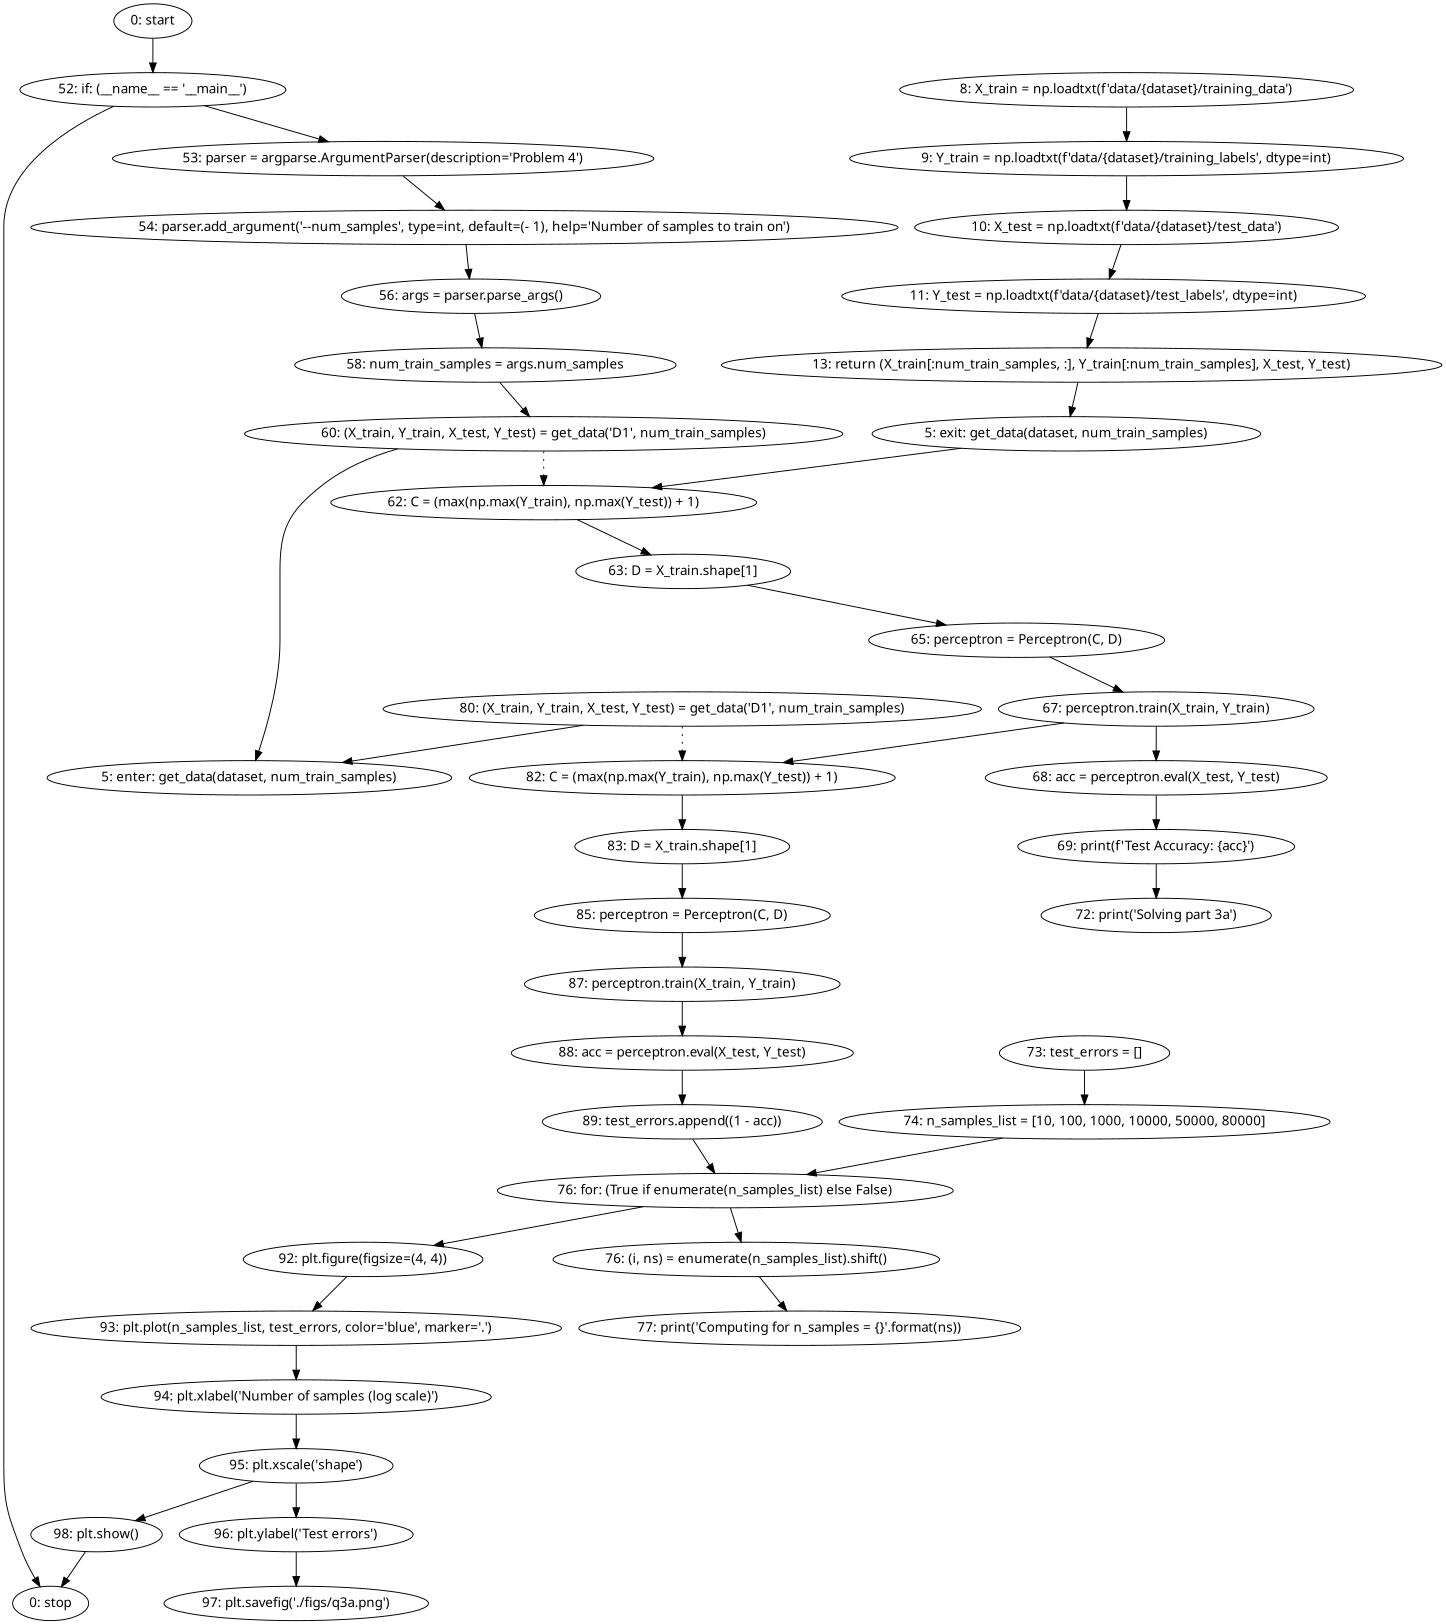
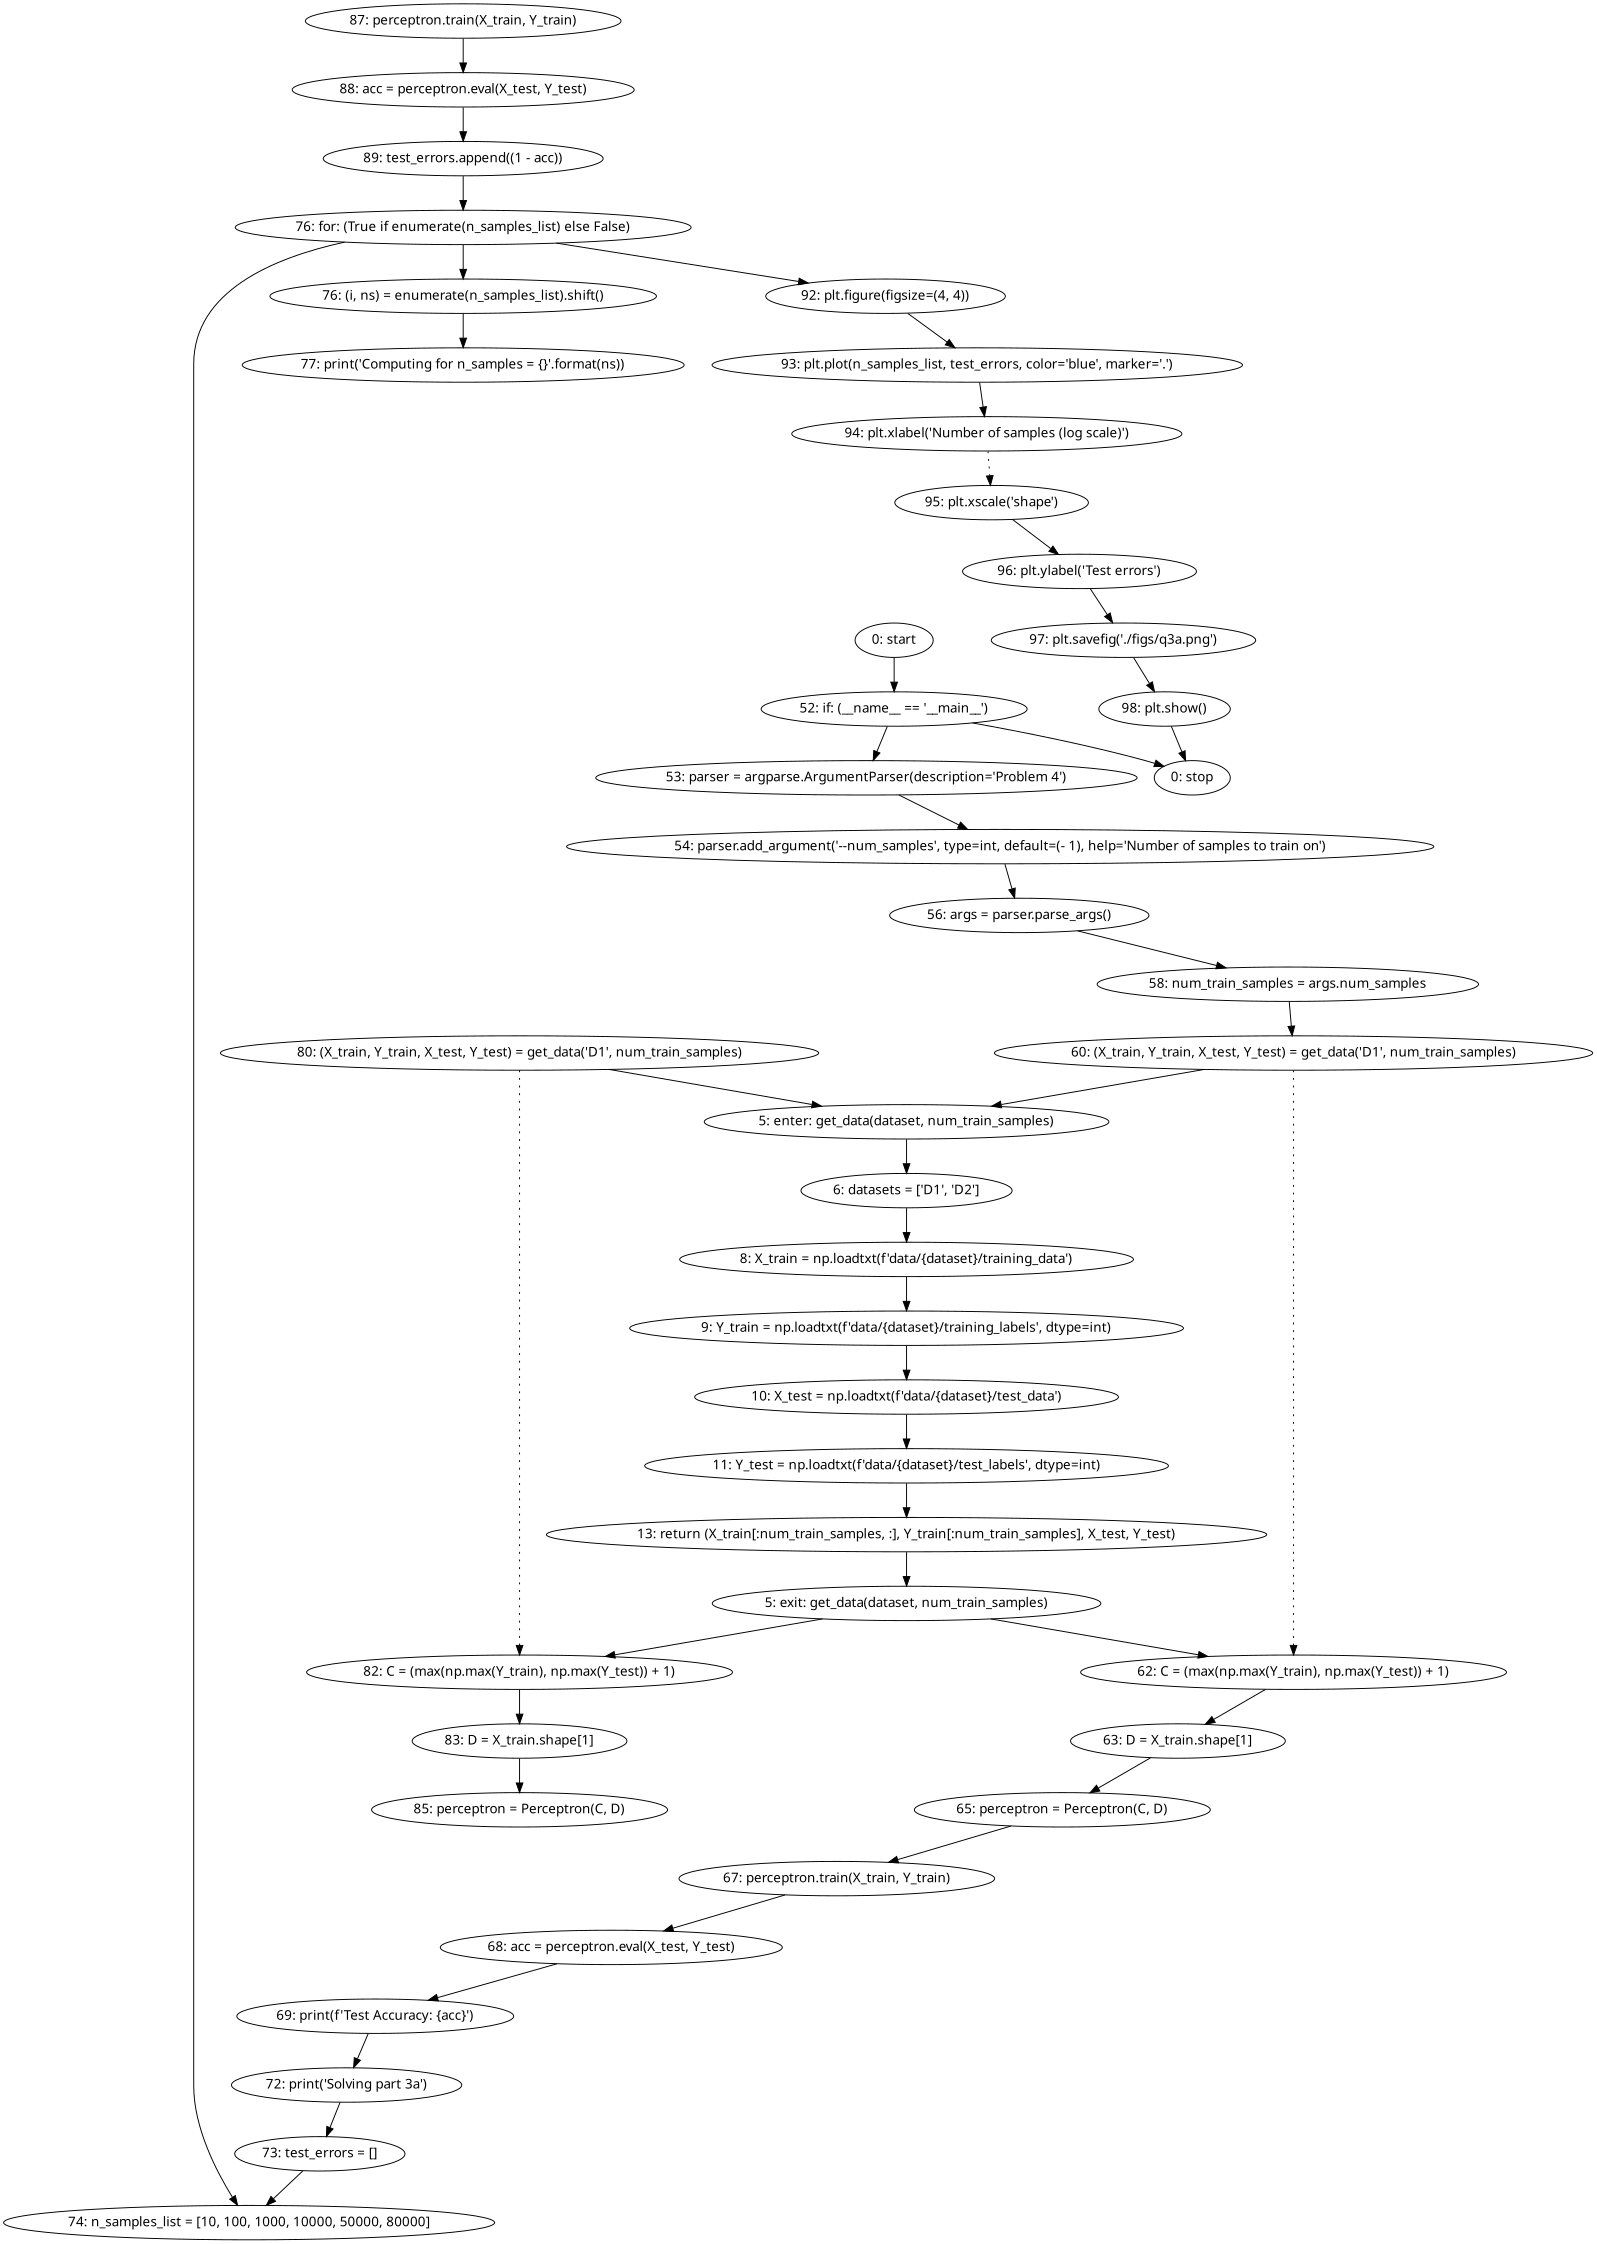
(928, 742) -> (719, 1637)
(682, 945) -> none
(909, 1155) -> (194, 1180)
none -> (907, 1191)
(296, 1427) -> (989, 464)
(199, 1499) -> (1142, 671)
none -> (335, 2115)
